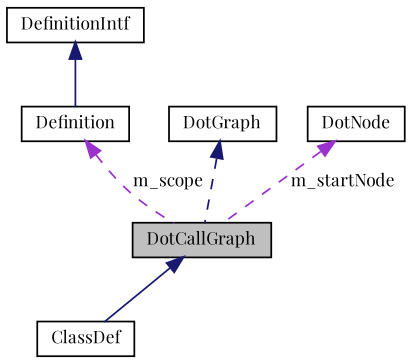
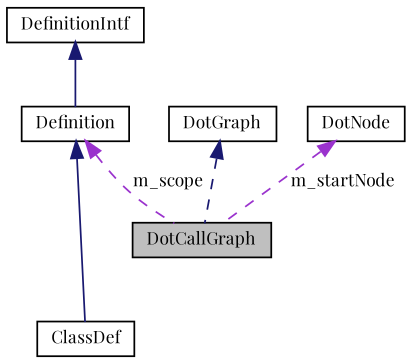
(137, 295) -> (81, 240)
